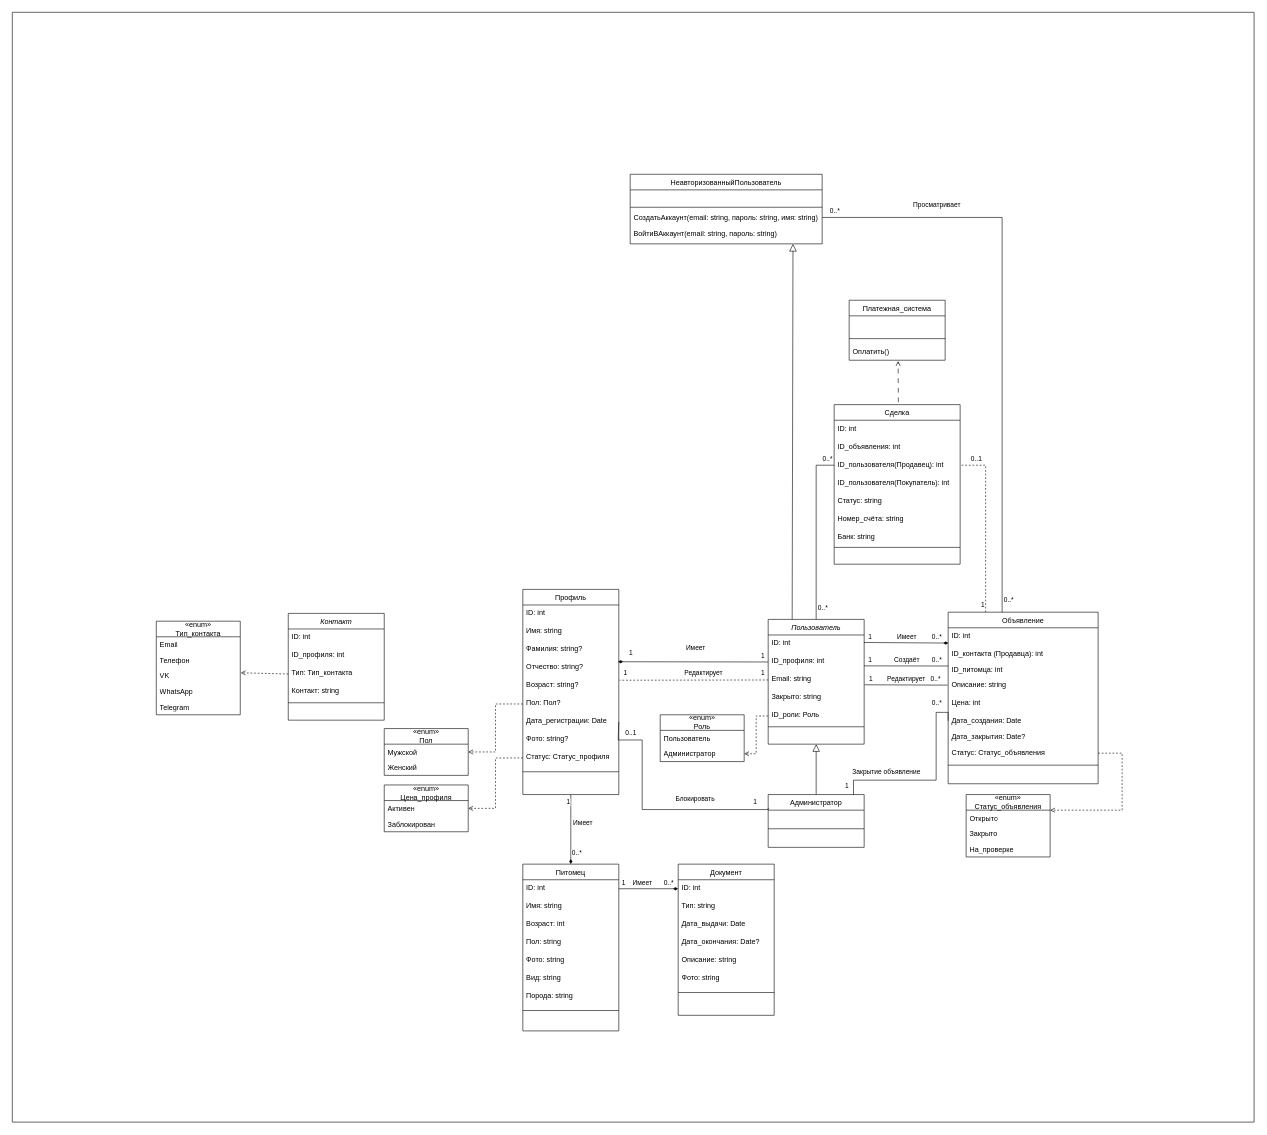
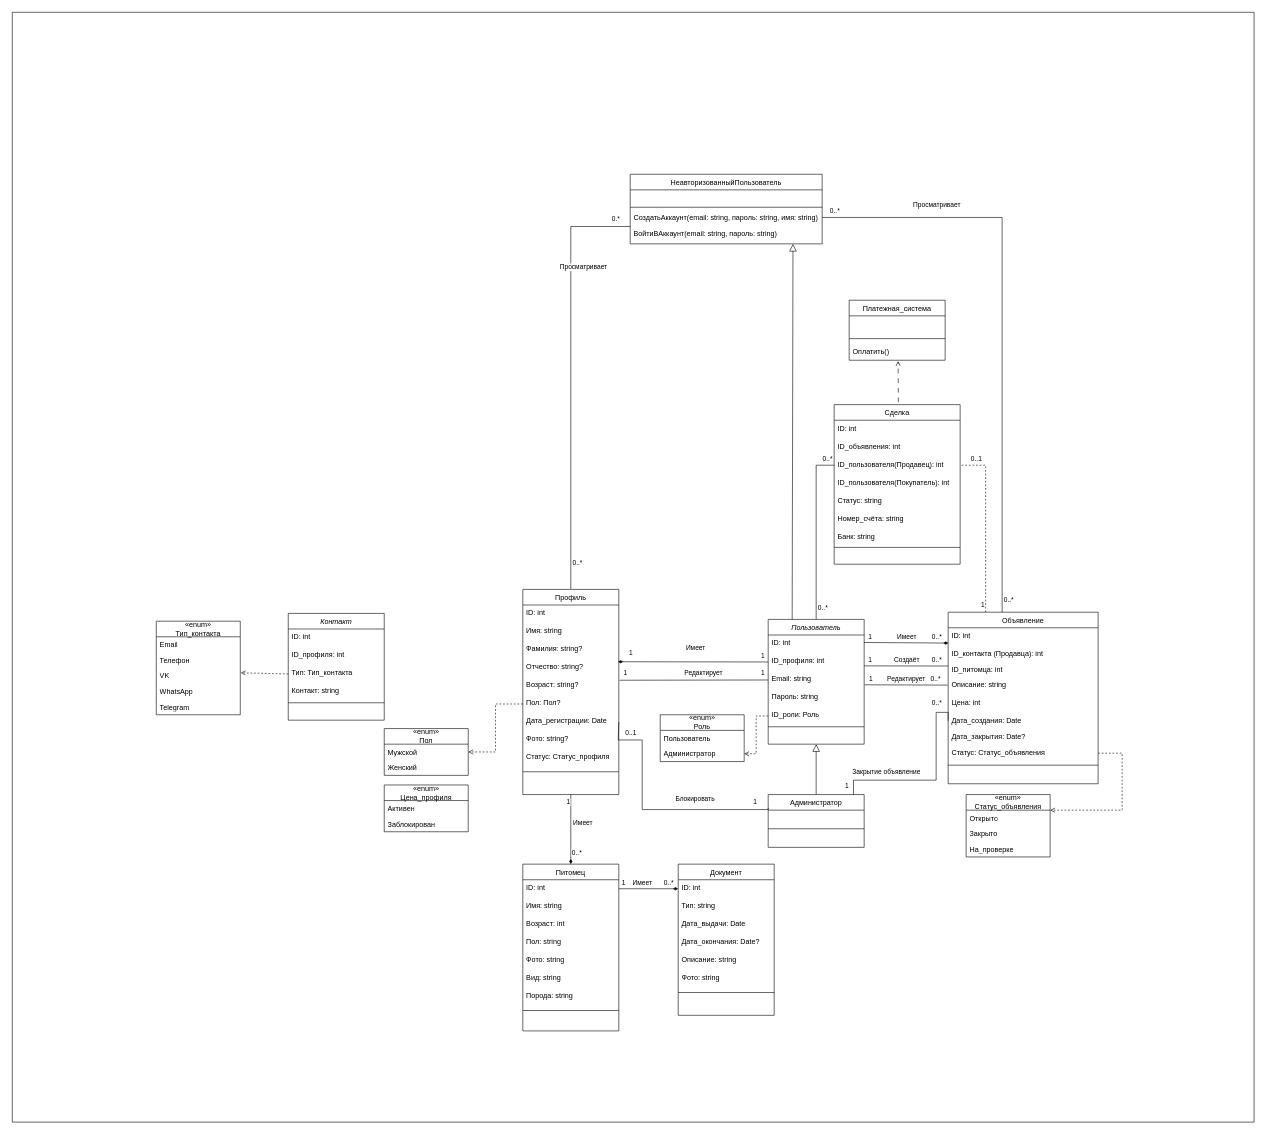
none -> (571, 380)
(693, 680) -> (693, 680)
(799, 697) -> (797, 697)
(496, 795) -> none
